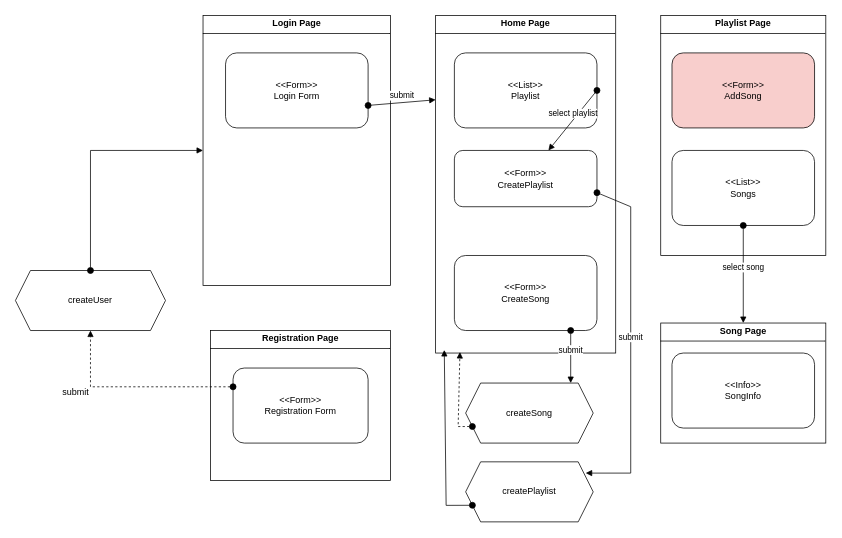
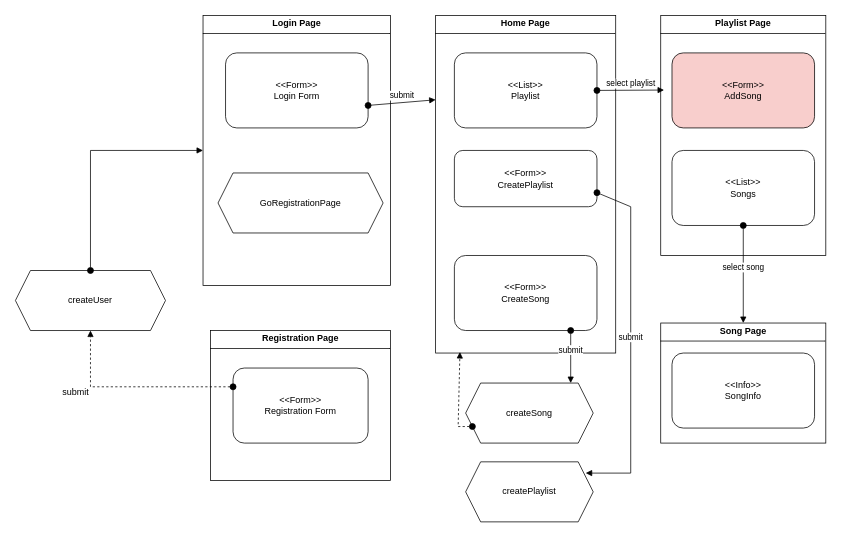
(573, 119) -> (621, 90)
none -> (300, 203)
(445, 453) -> none
